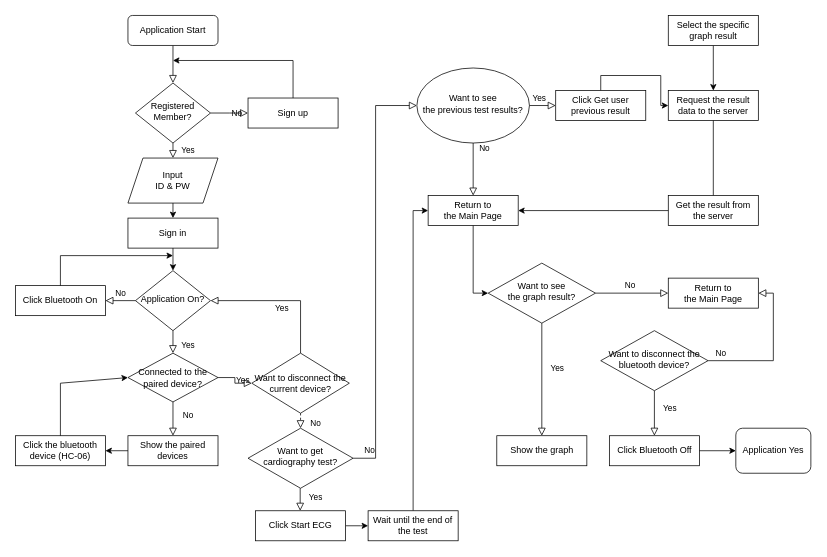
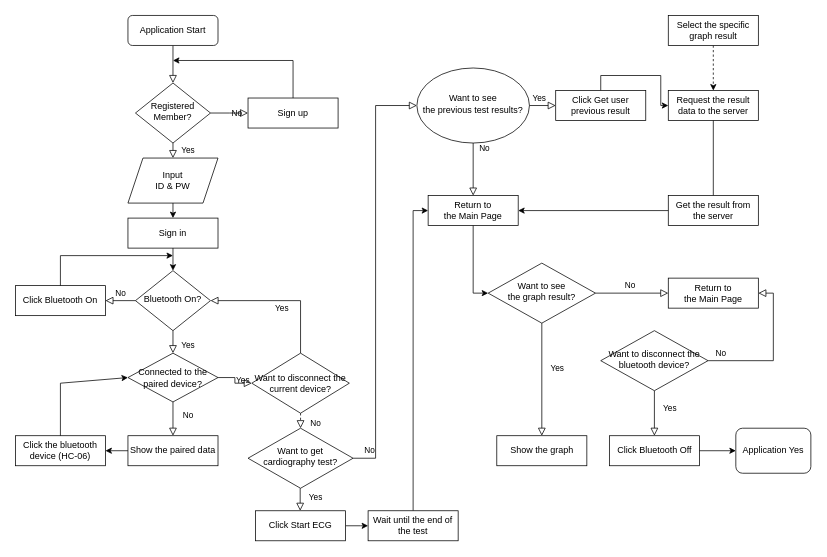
(713, 65) -> (713, 65)
(173, 299) -> (173, 299)
(173, 450) -> (173, 450)
